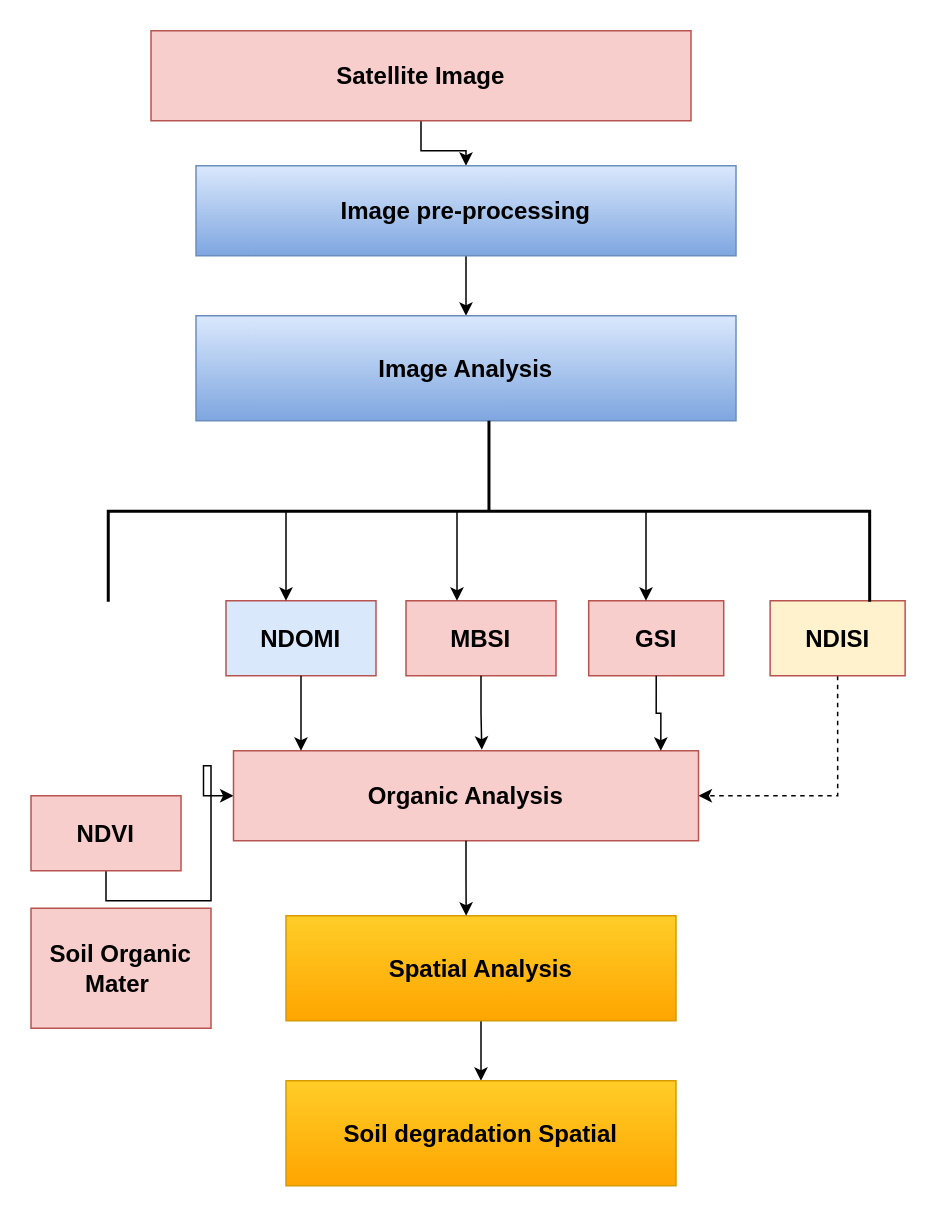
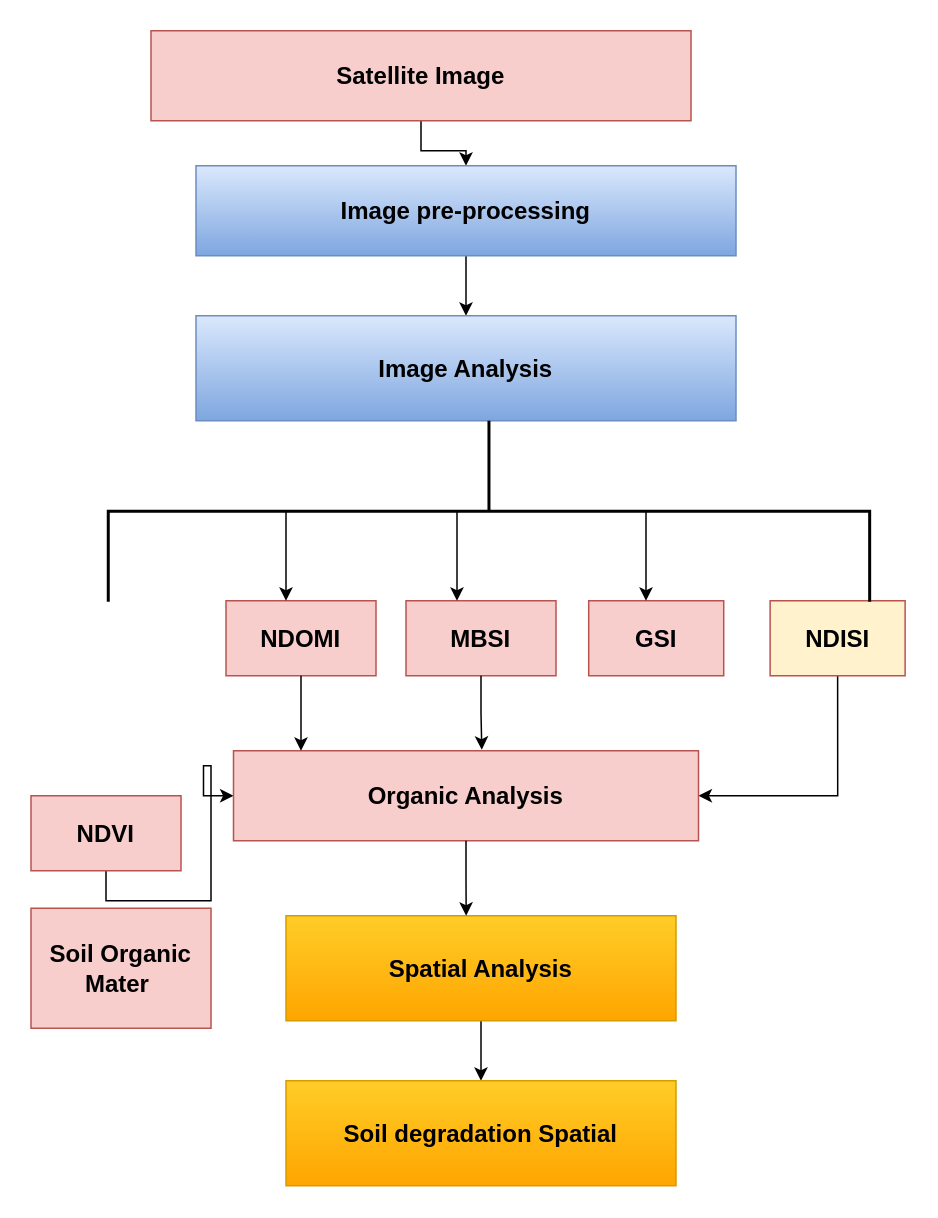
(301, 638) -> (301, 638)
(656, 710) -> none
(832, 796) -> (832, 796)
